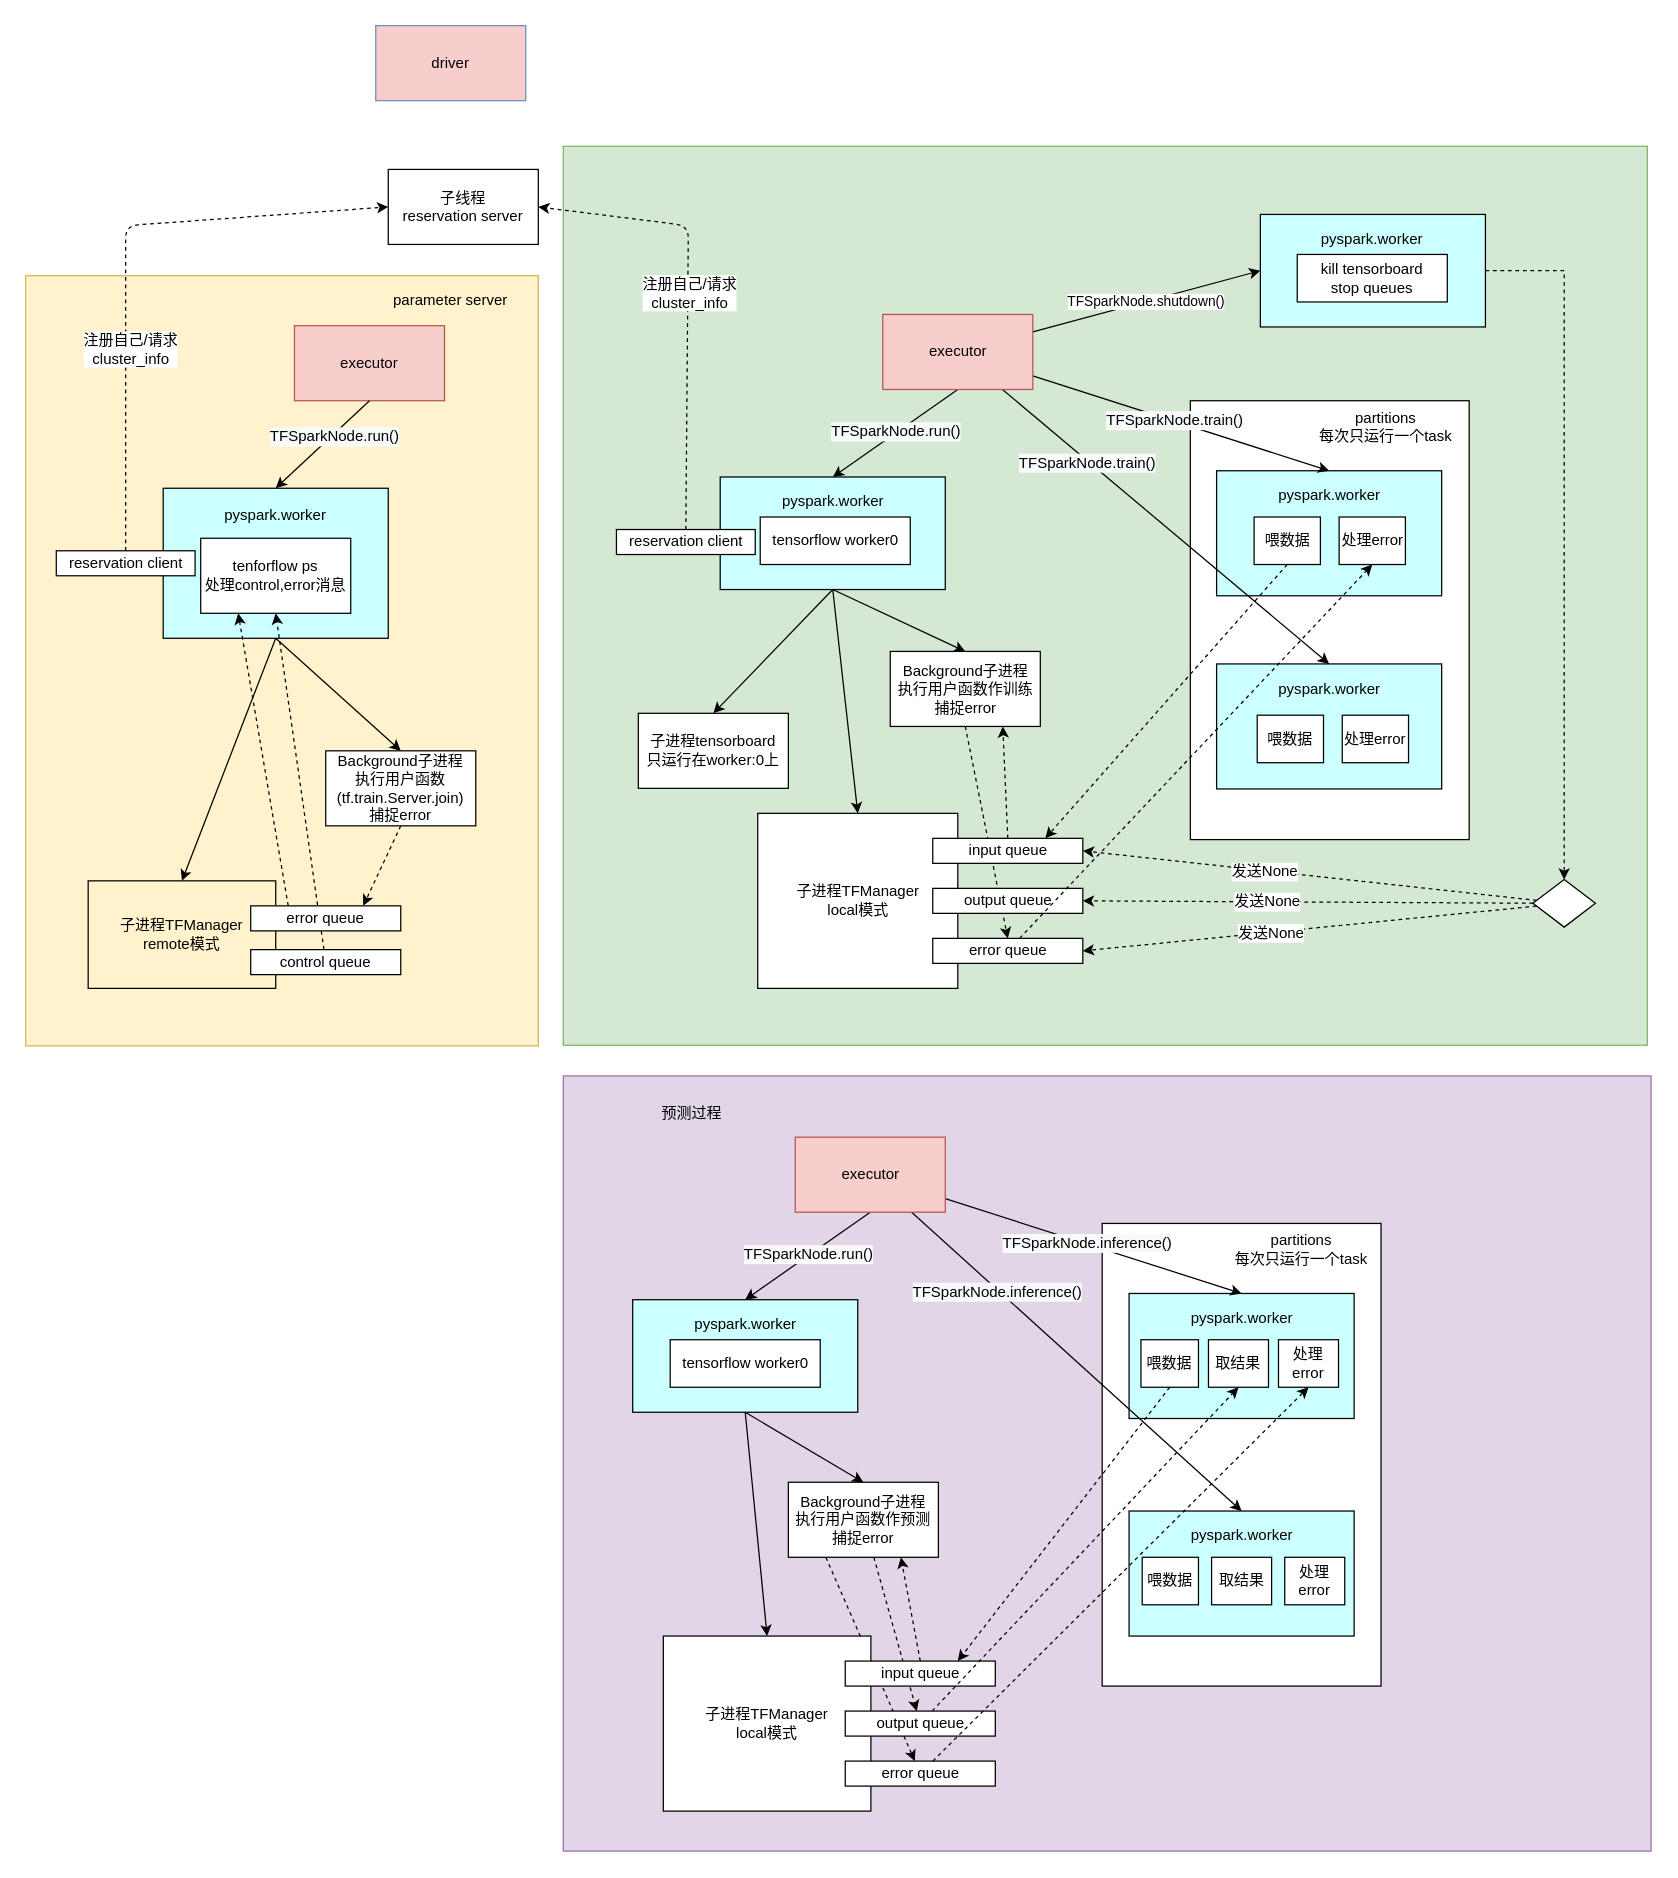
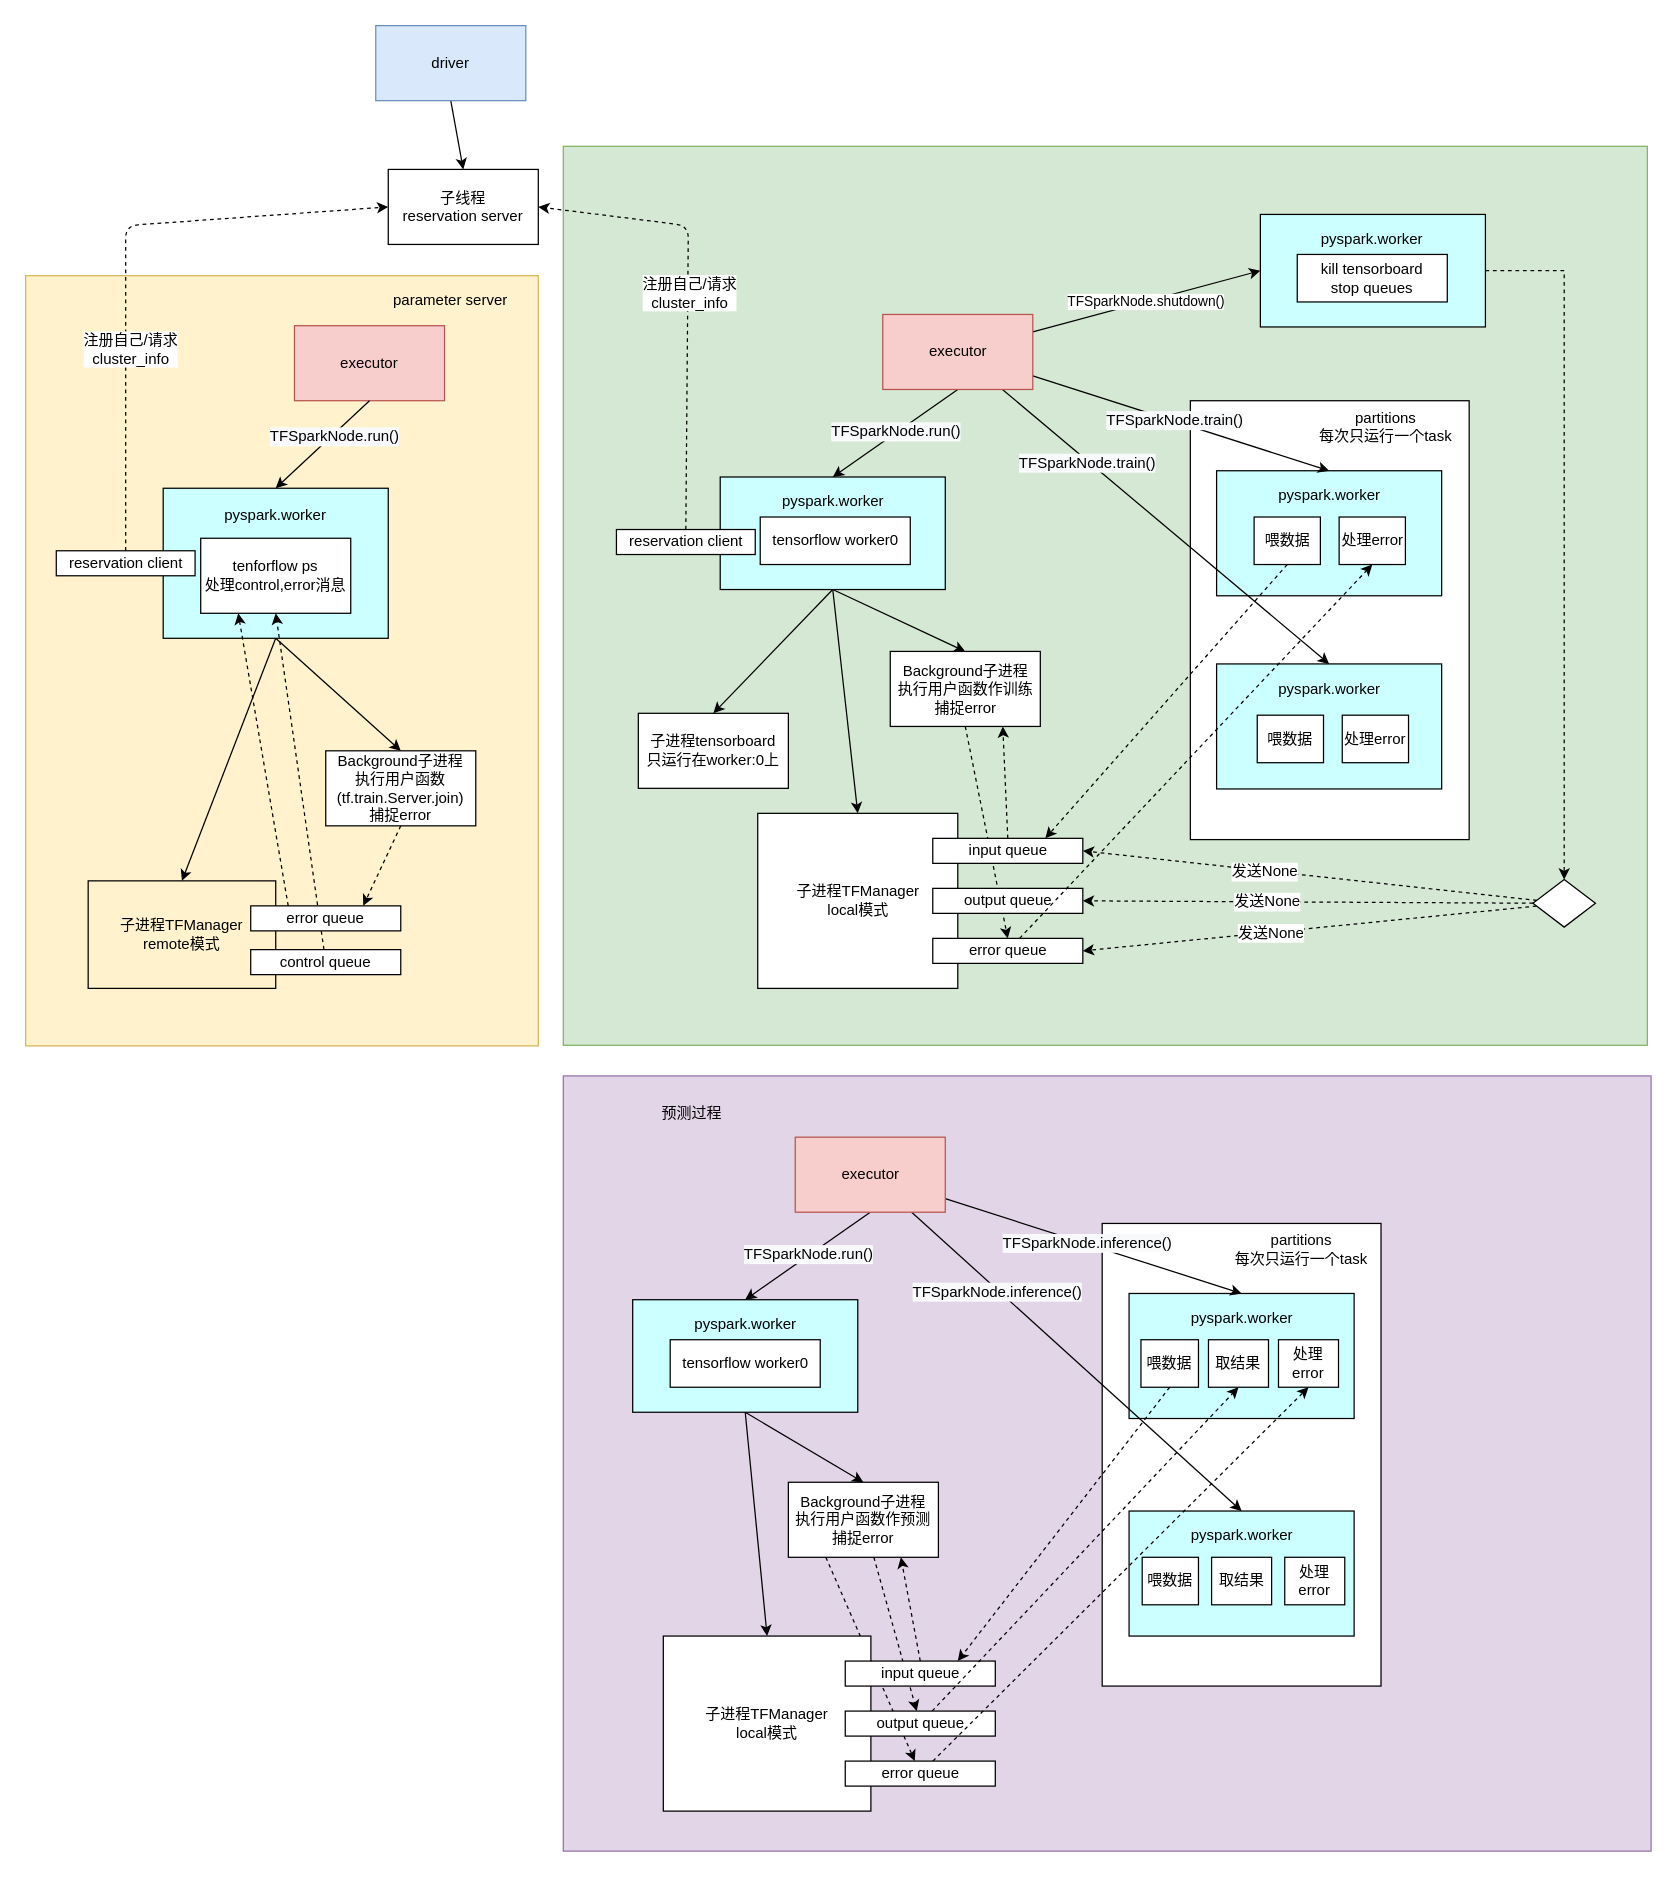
(451, 63) -> (451, 63)
none -> (456, 131)
